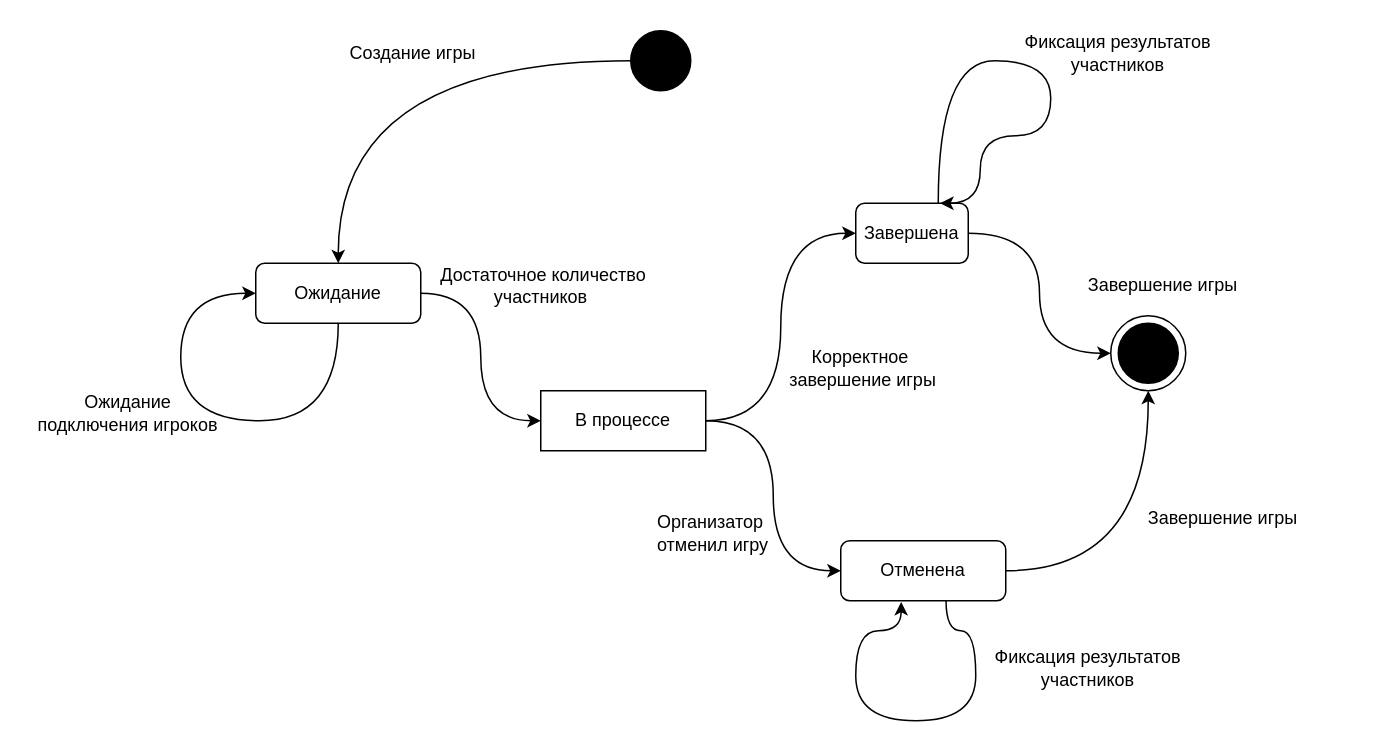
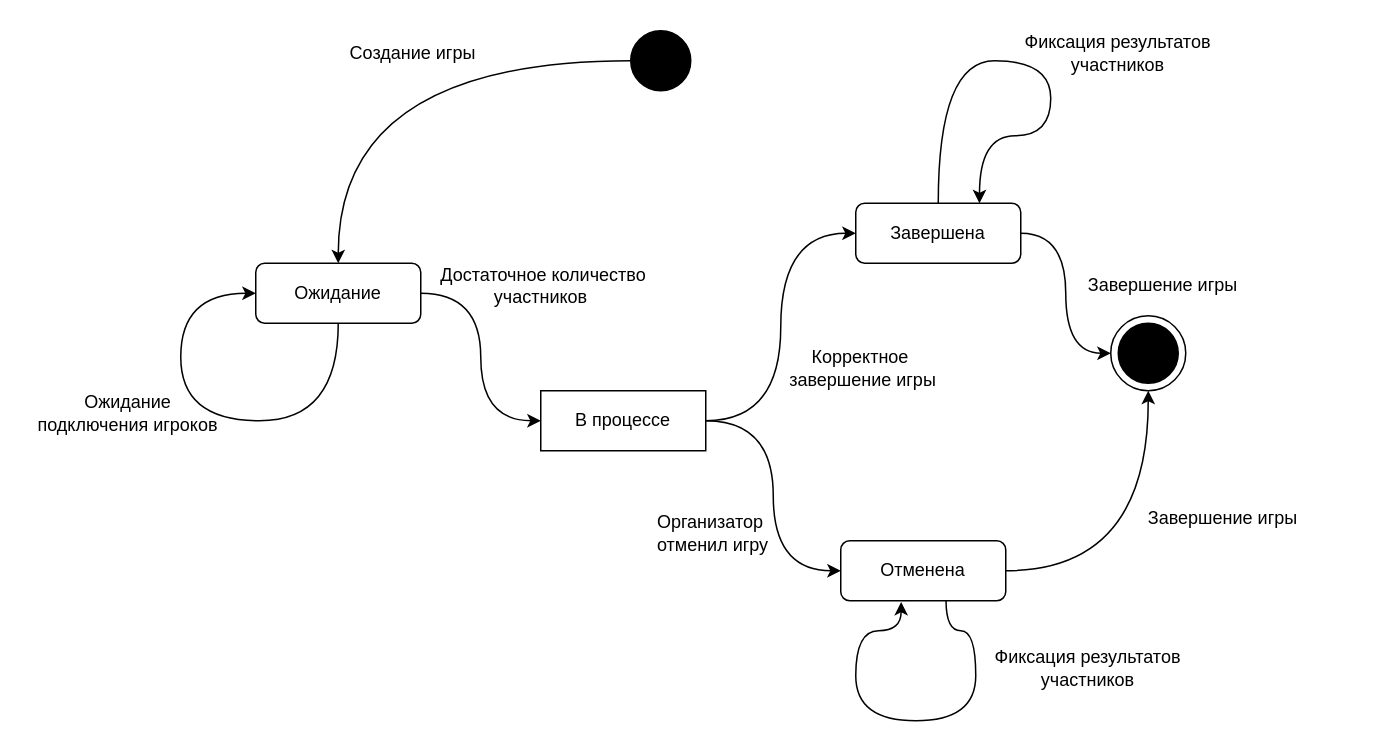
(912, 233) -> (938, 233)
